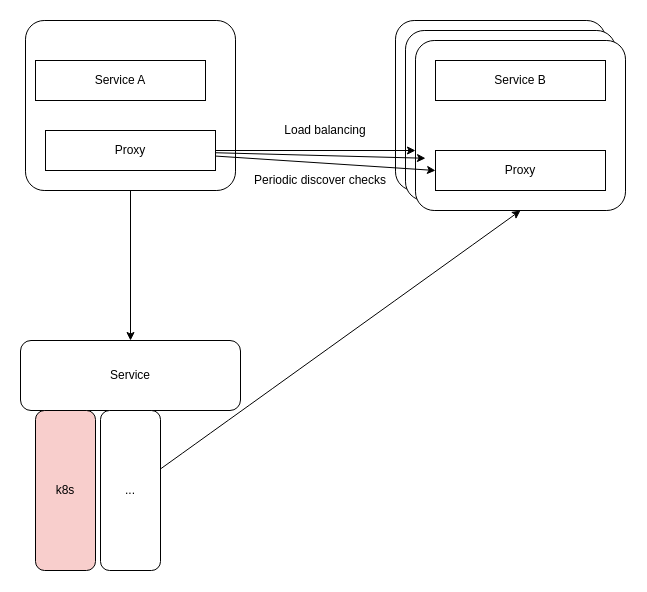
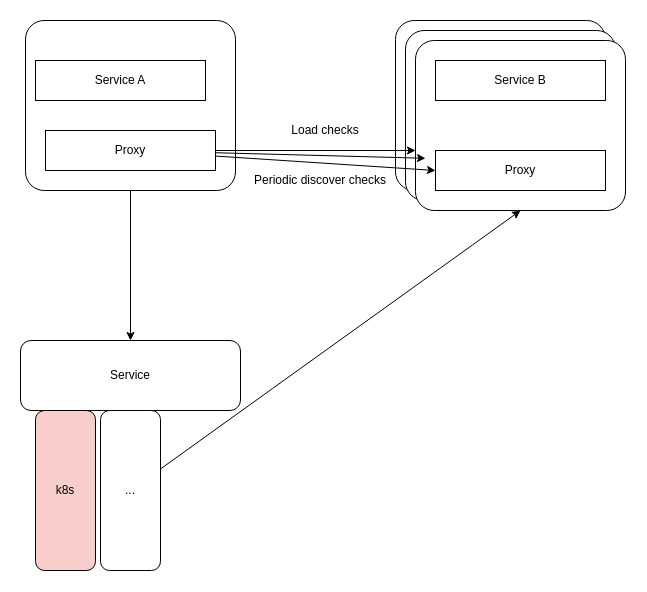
(326, 131) -> (326, 131)
